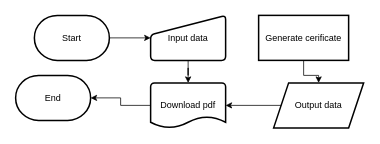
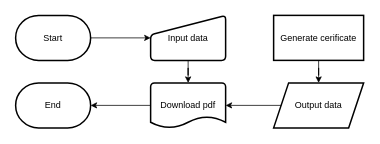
(72, 38) -> (53, 38)
(303, 38) -> (318, 38)
(53, 98) -> (53, 105)
